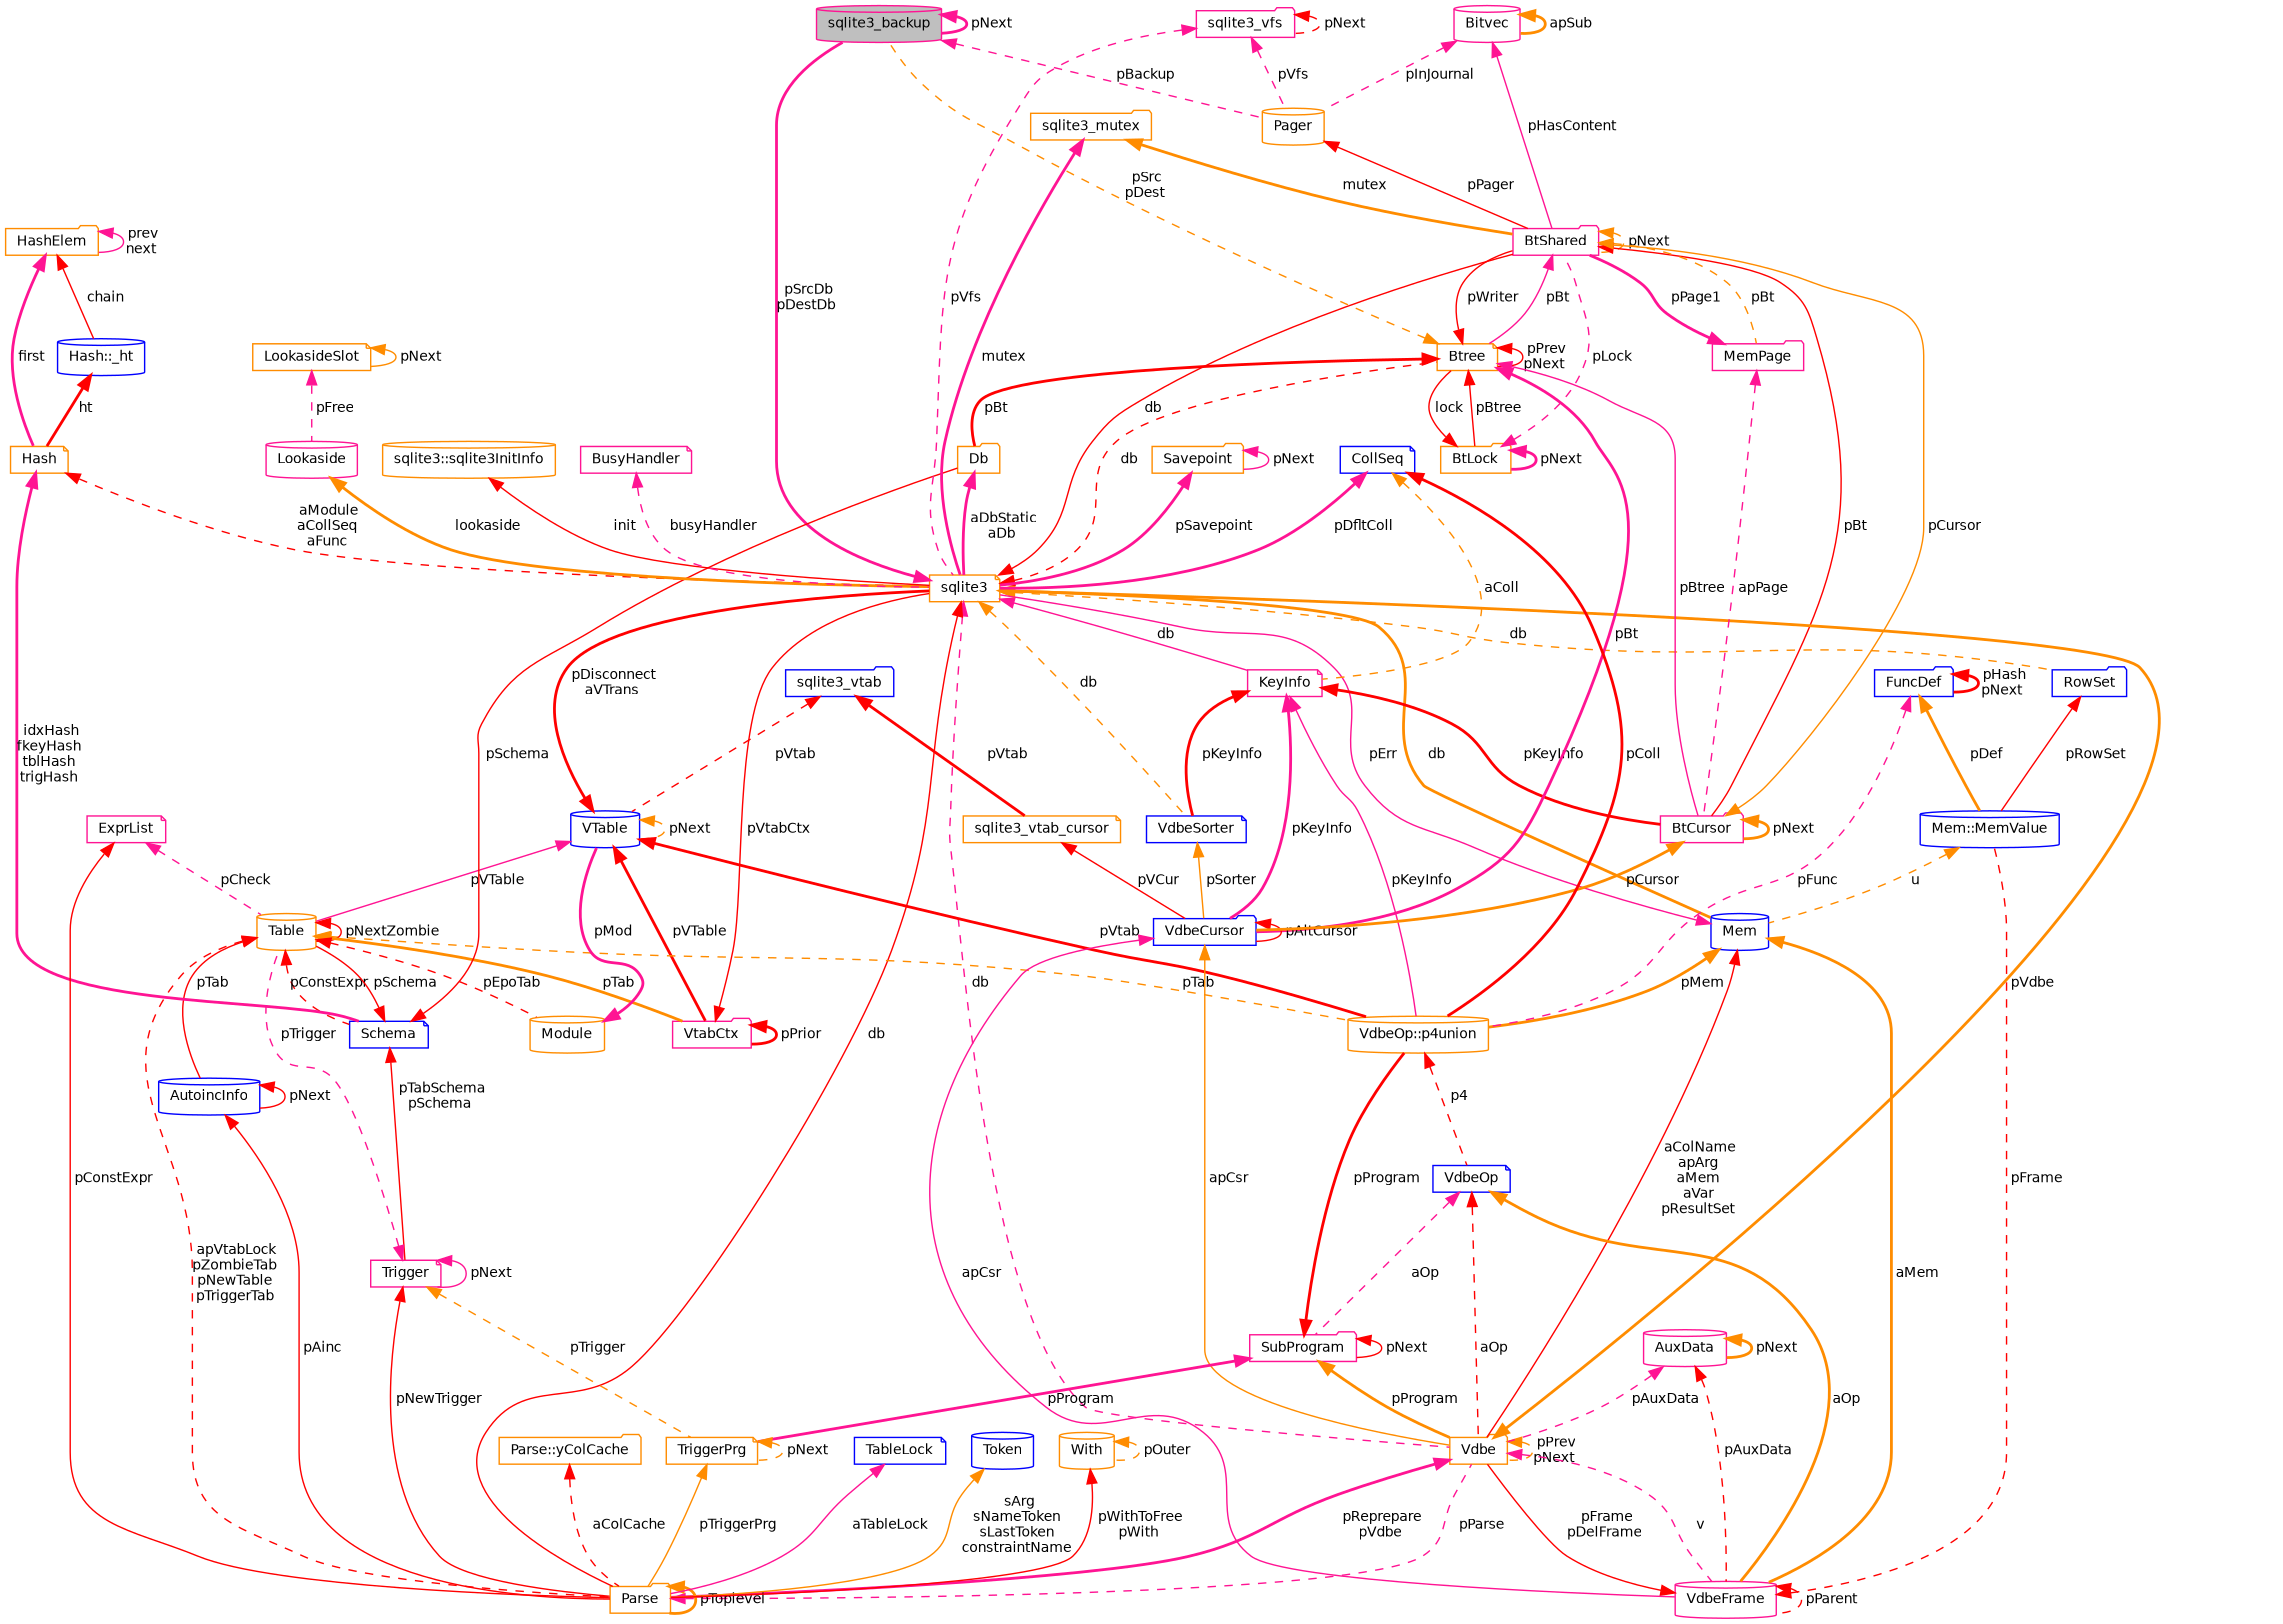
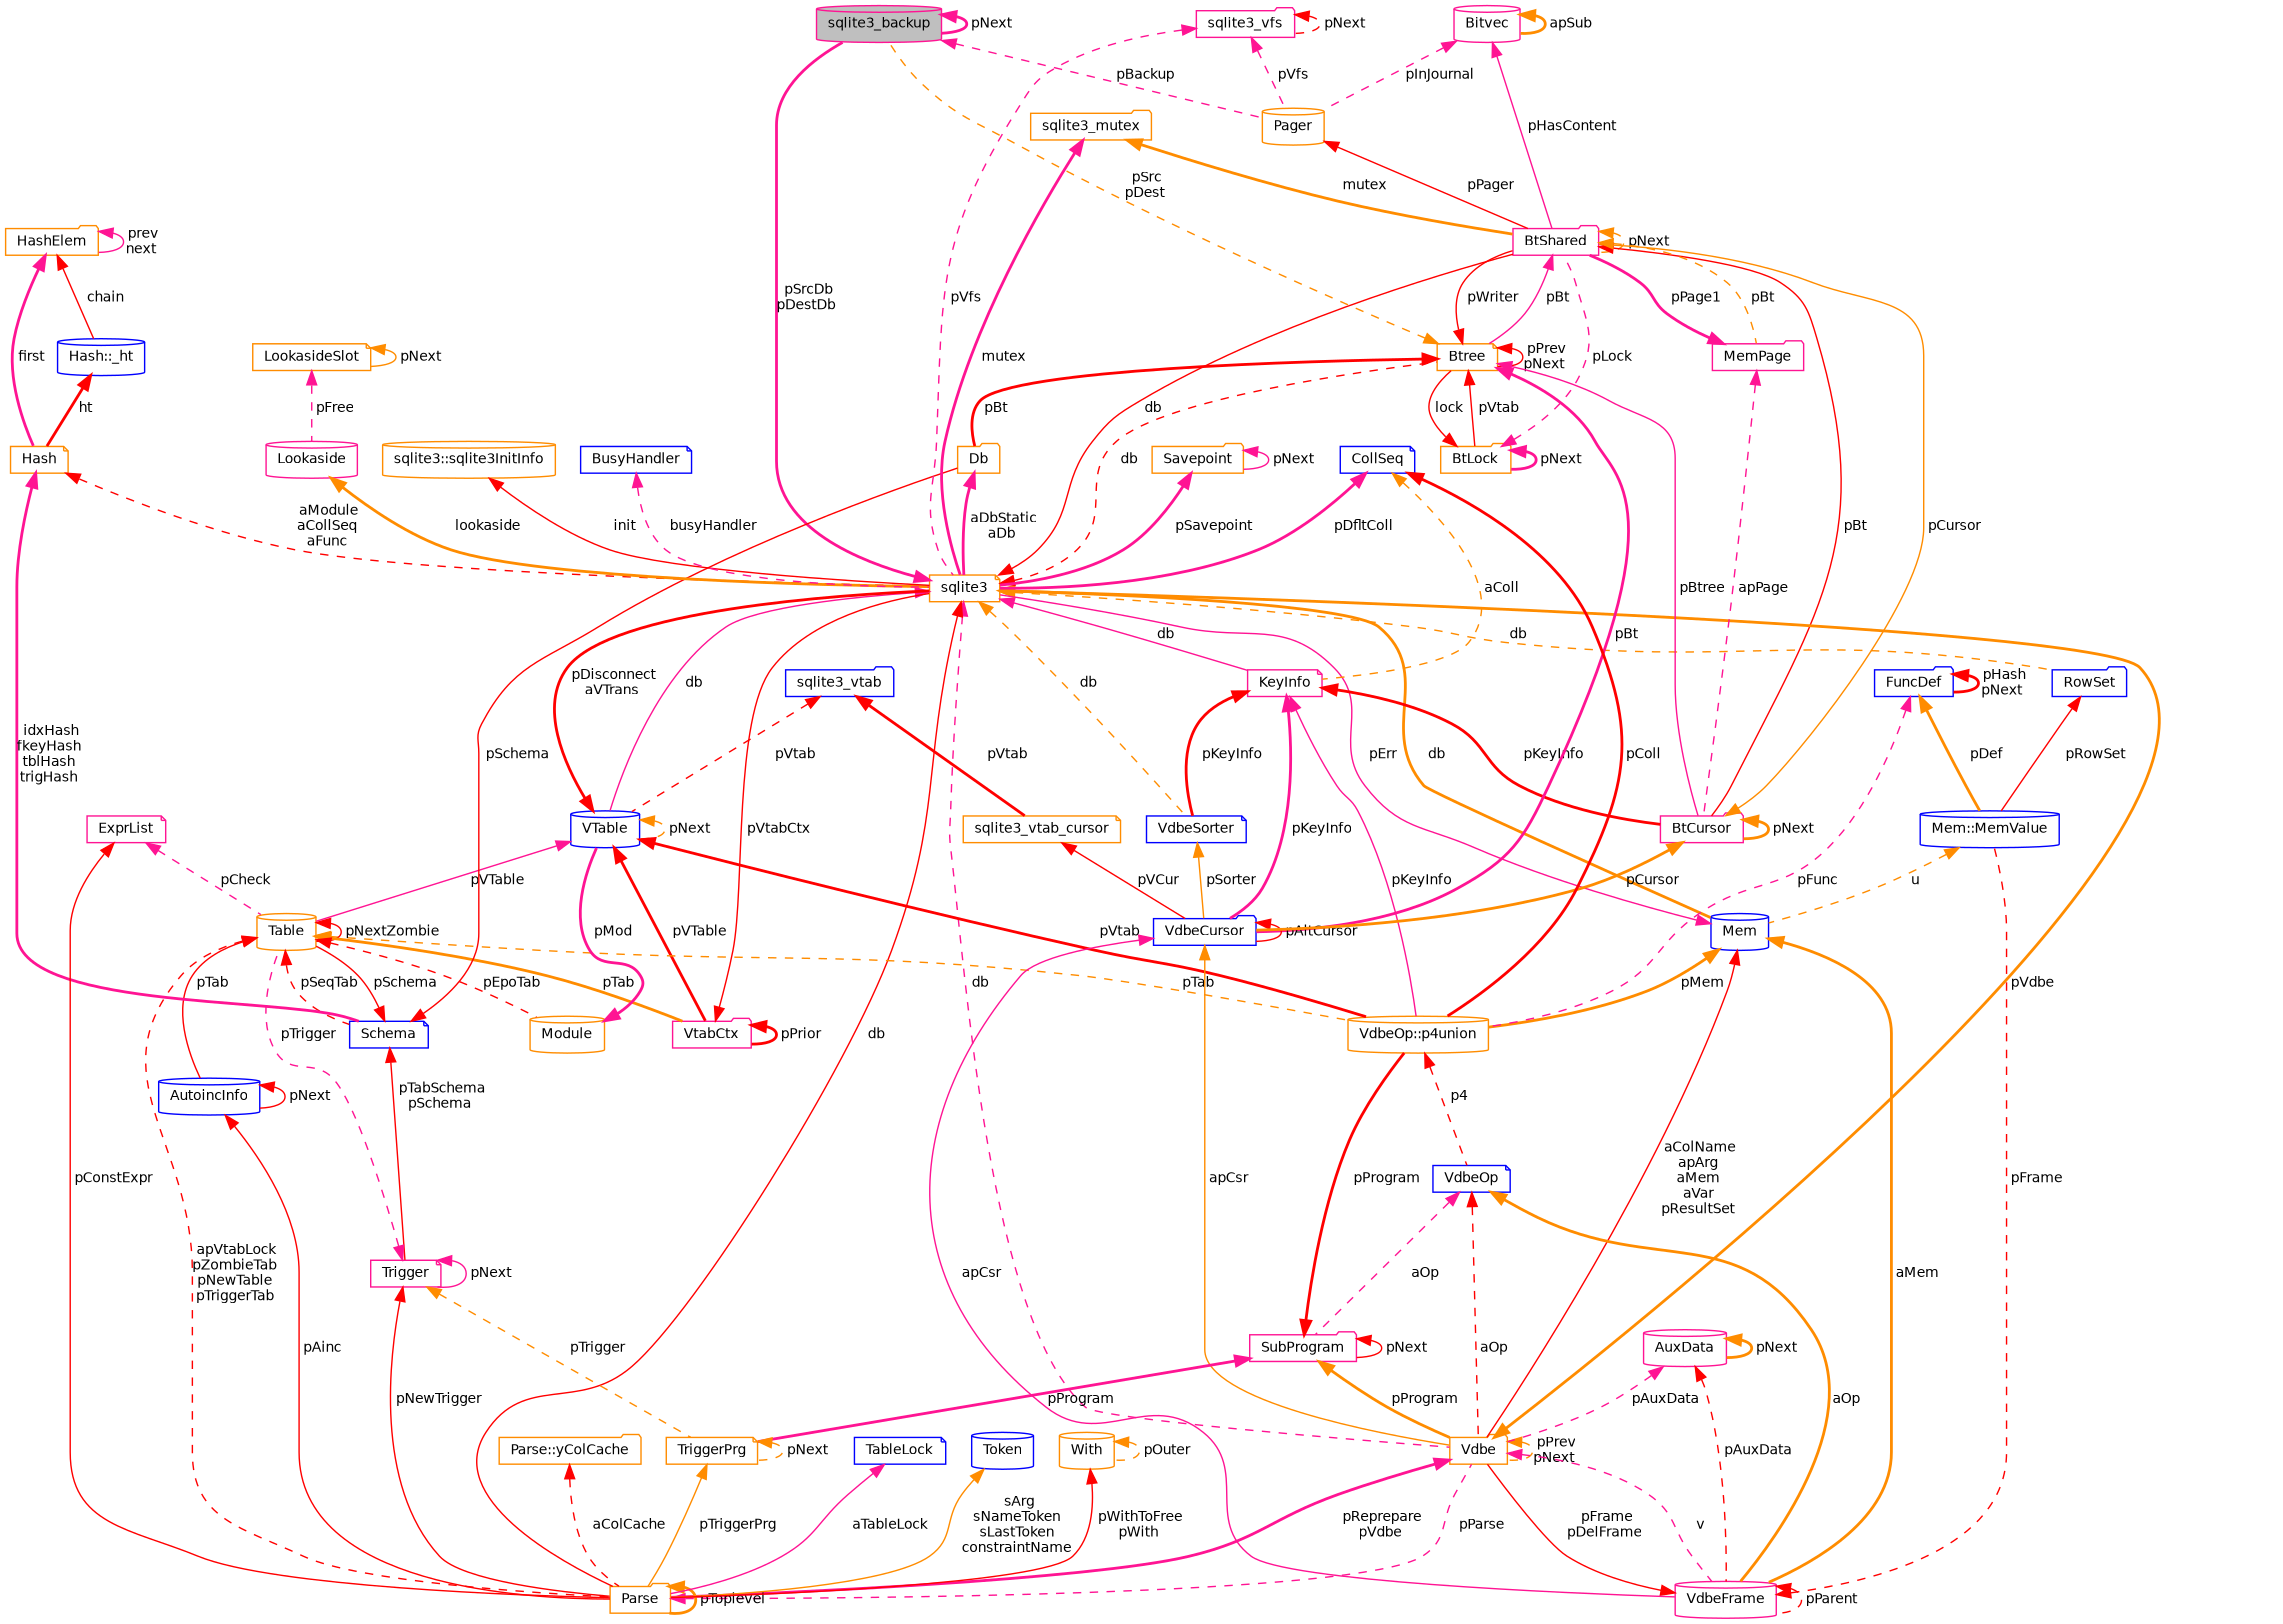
(1497, 408) -> (1497, 408)
(636, 460) -> (636, 460)
none -> (715, 635)
(327, 983) -> (327, 983)
